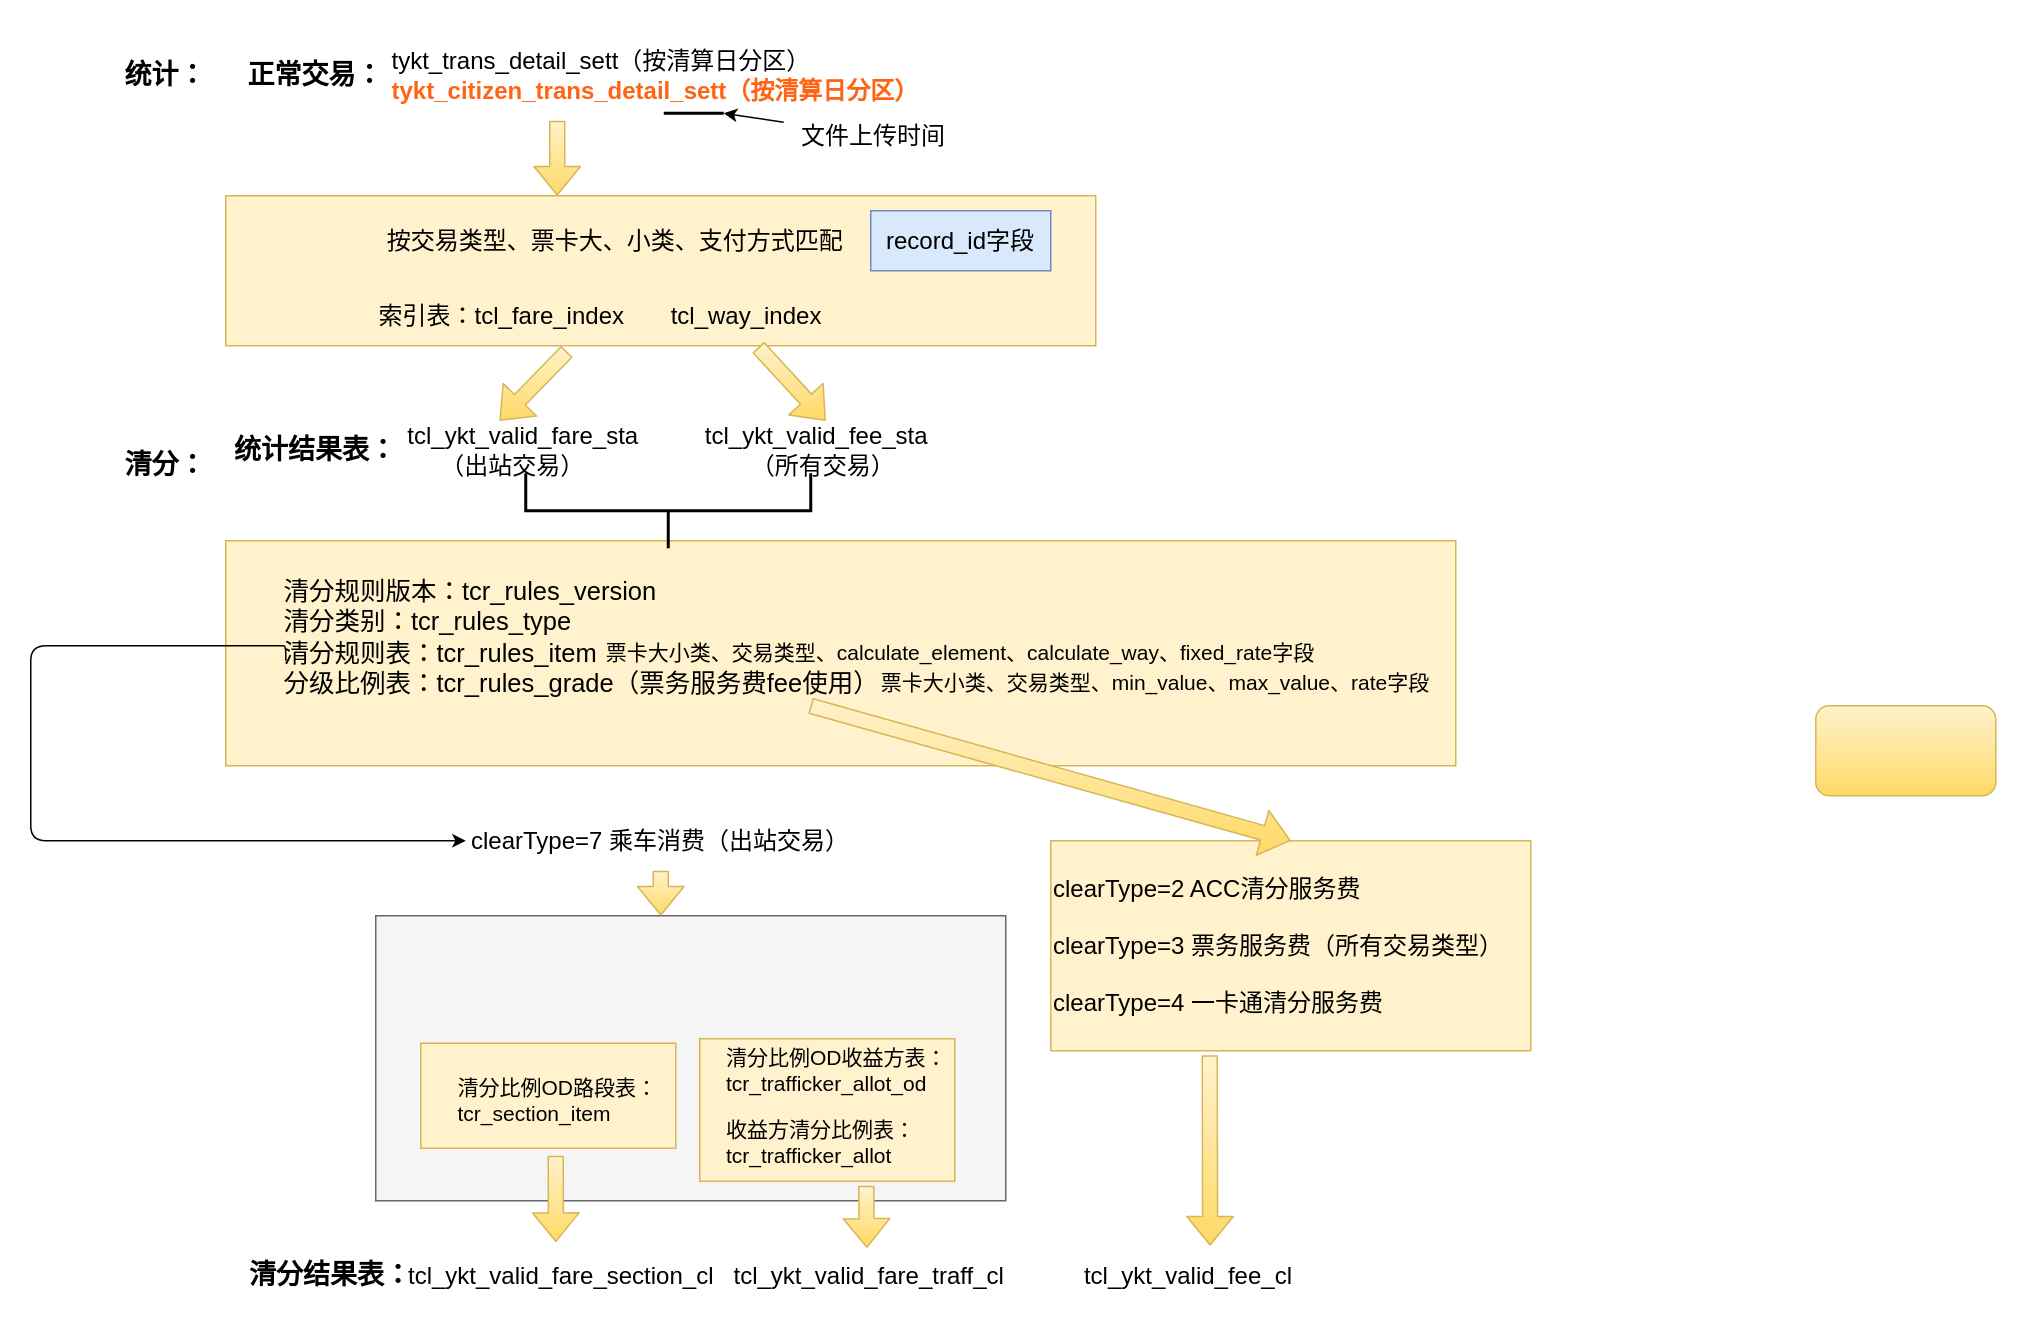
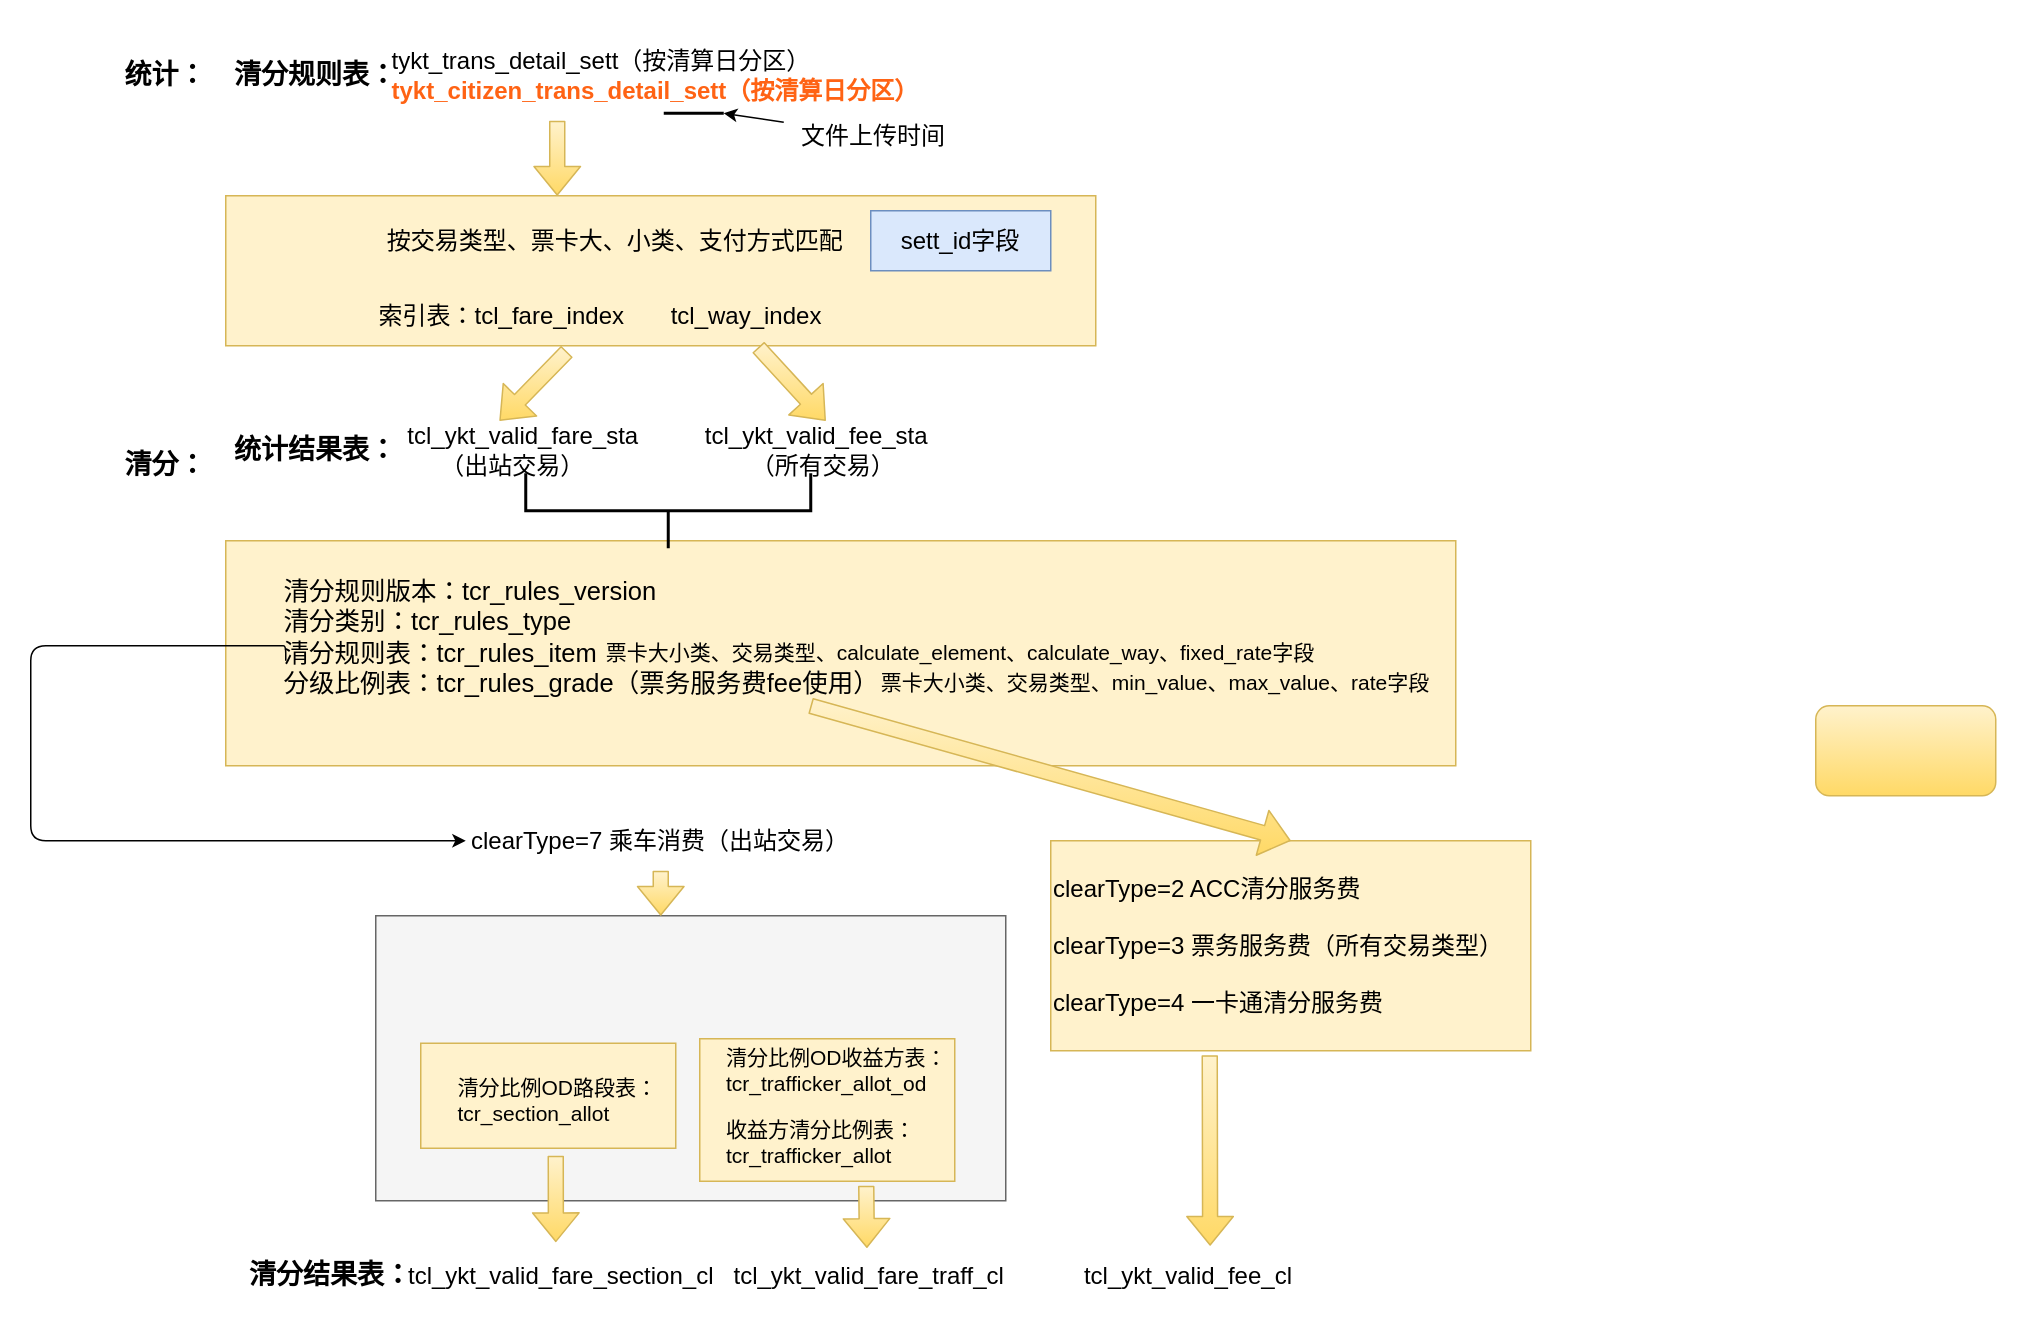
(316, 76) -> (316, 76)
(961, 241) -> (961, 241)
(562, 1098) -> (562, 1098)
